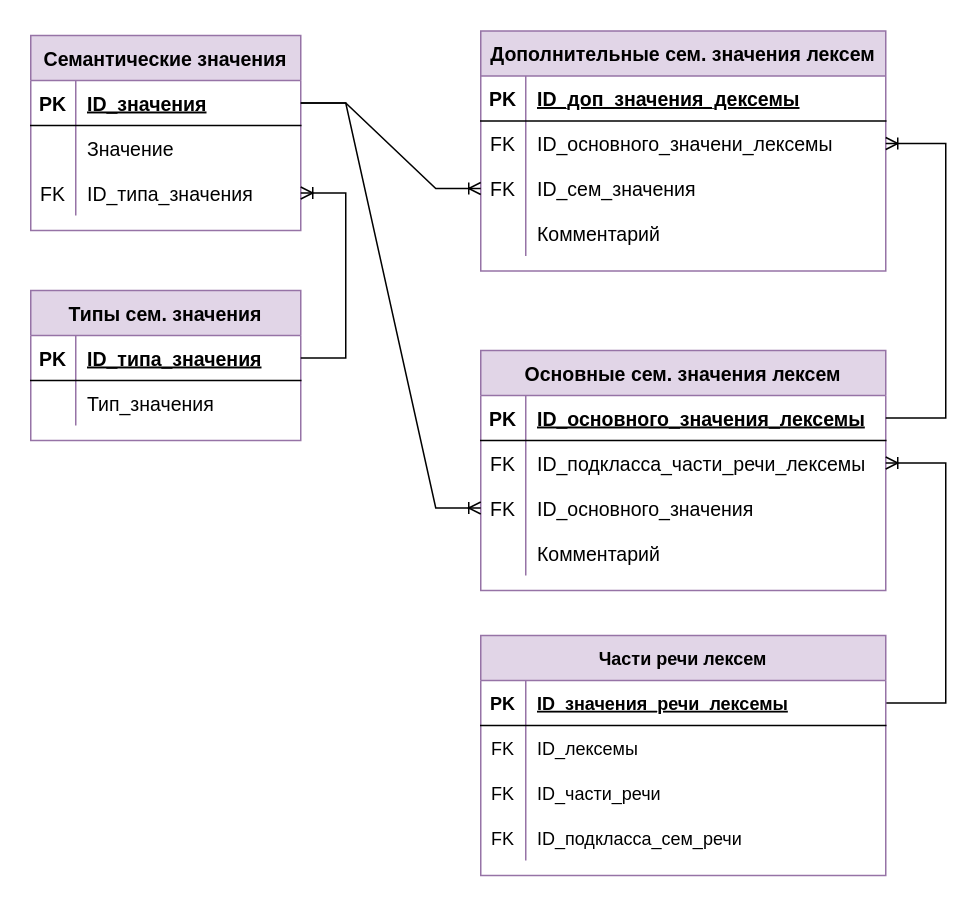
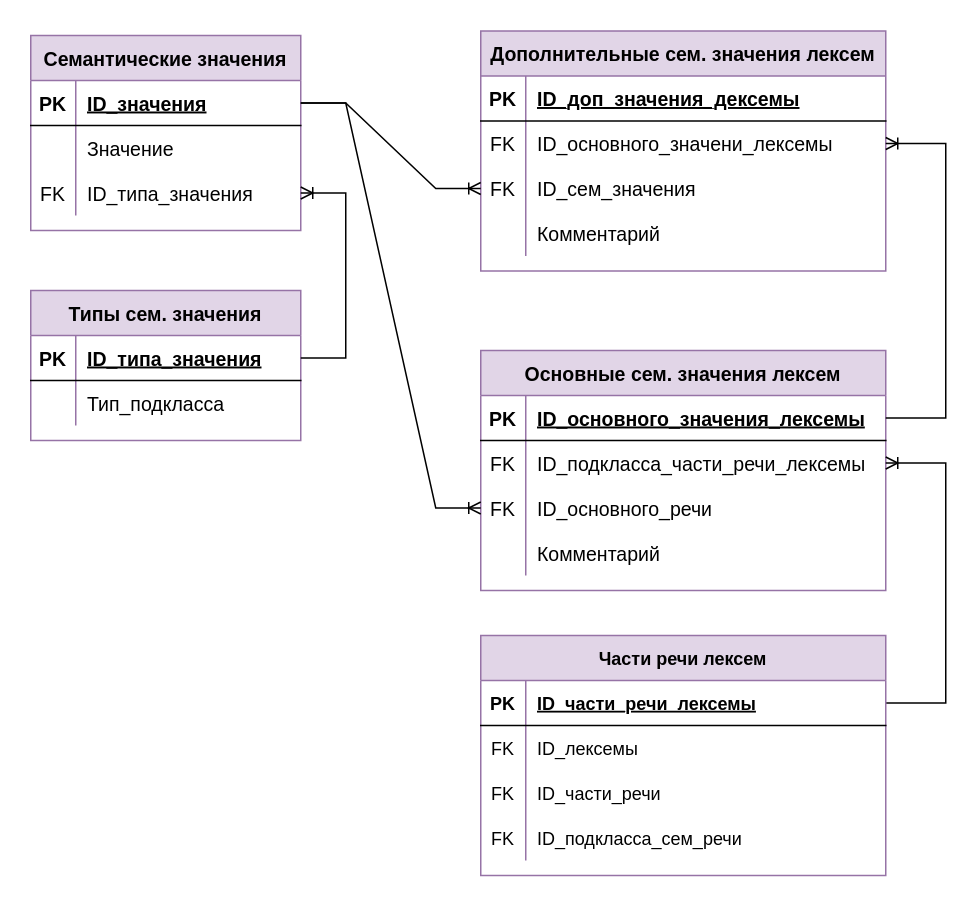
(153, 404) -> (158, 404)
(652, 509) -> (630, 509)
(658, 704) -> (643, 704)
